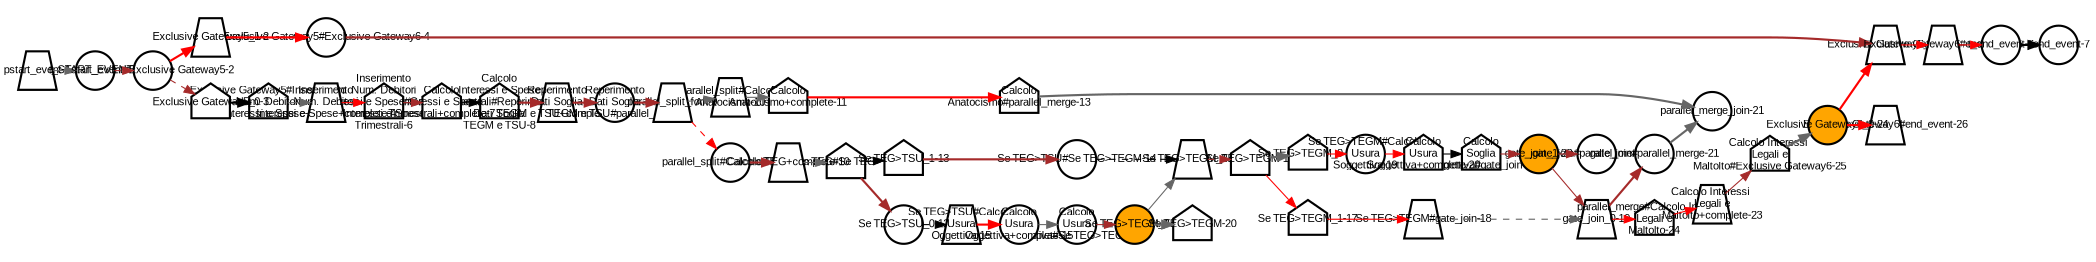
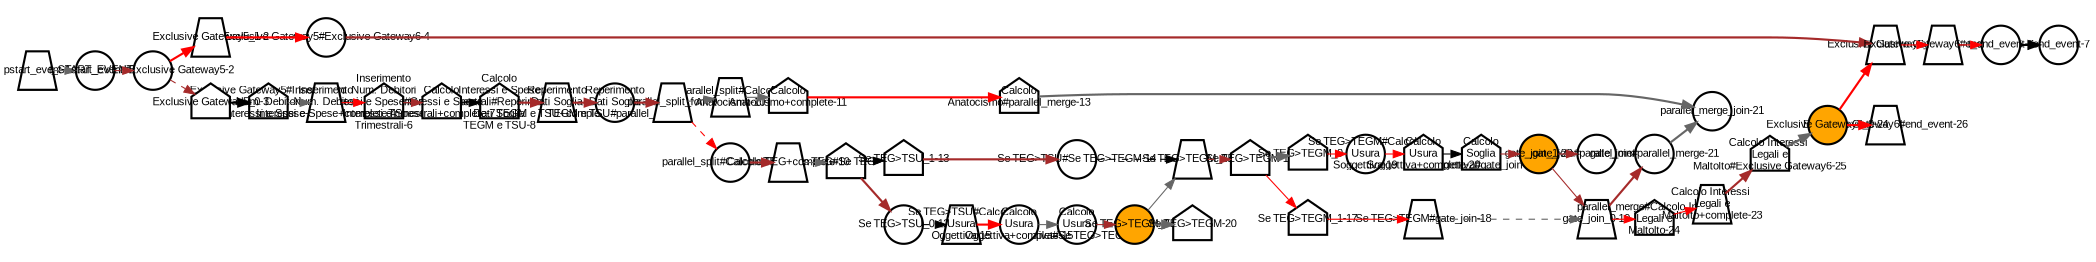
(1734, 186) -> (1734, 186)
